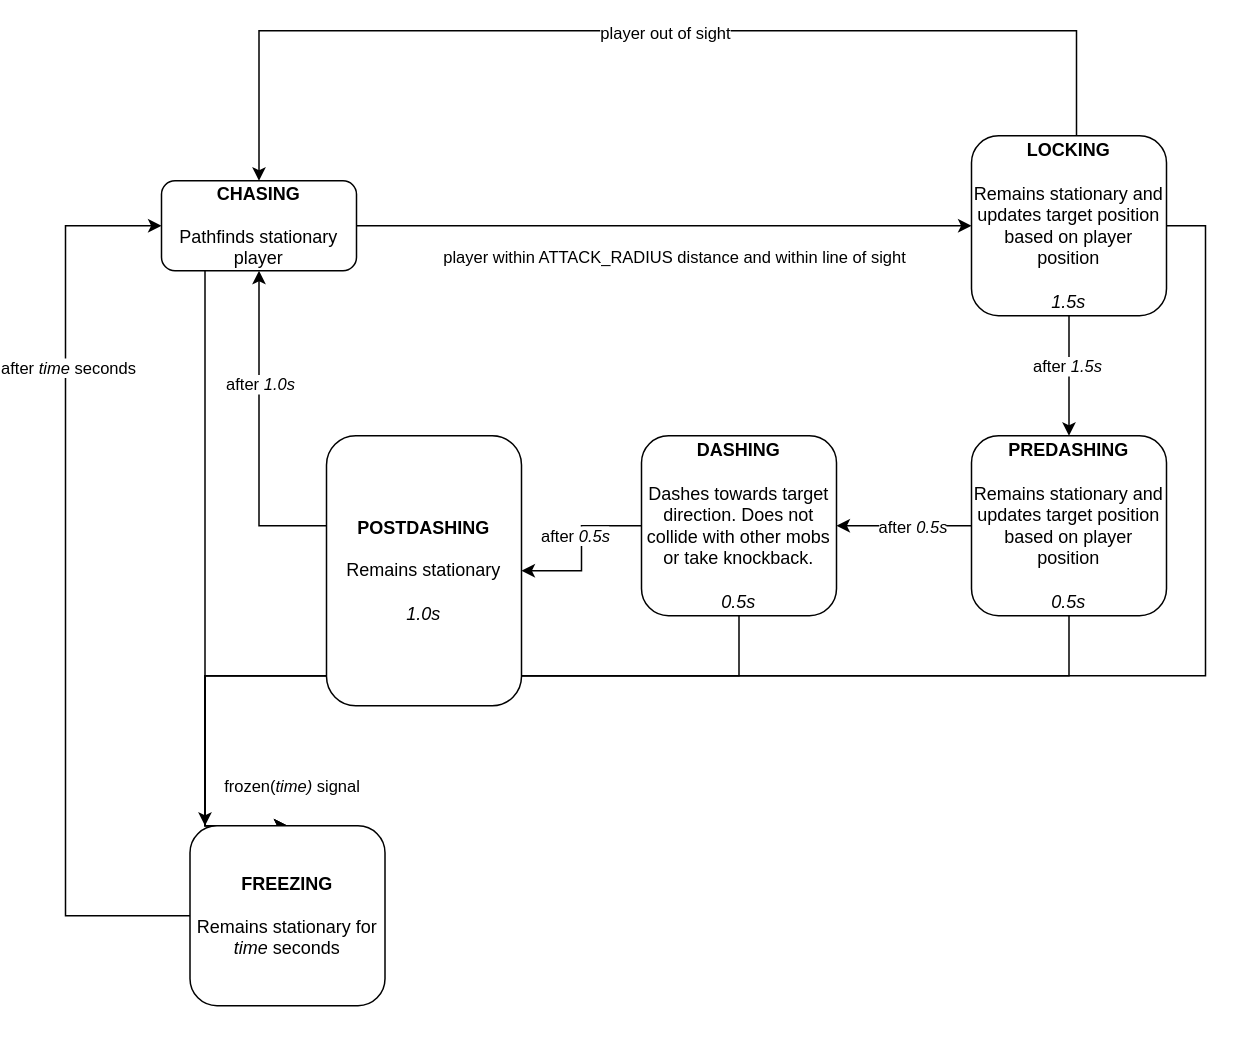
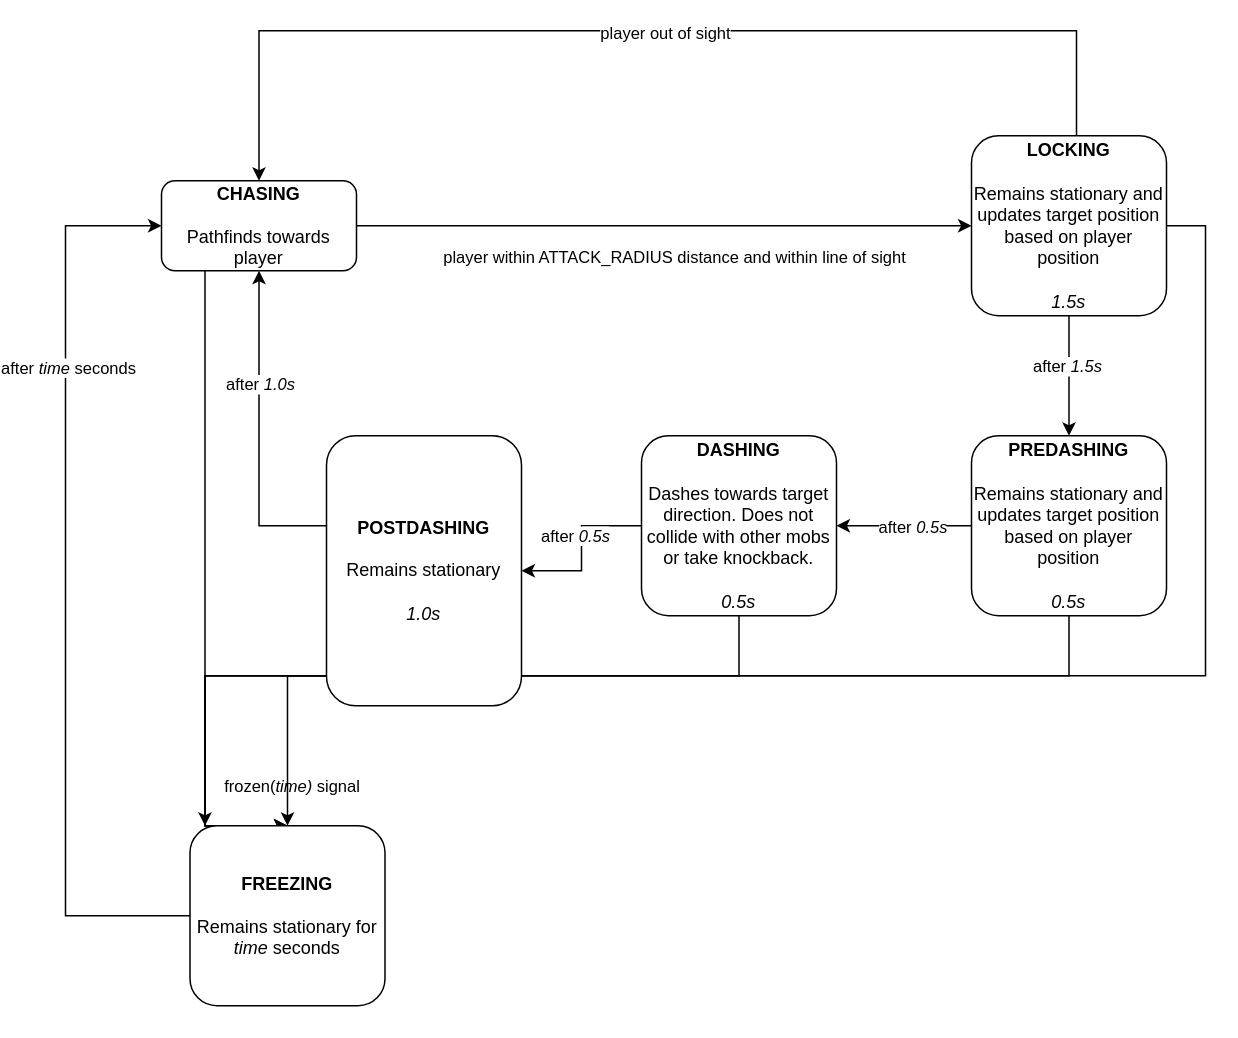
(259, 226) -> (259, 226)
none -> (287, 746)
